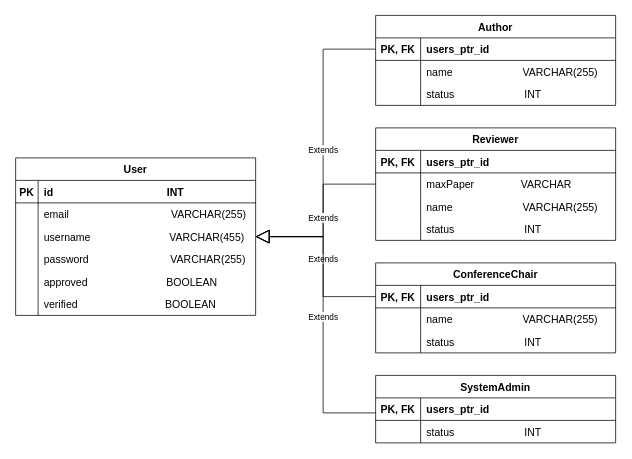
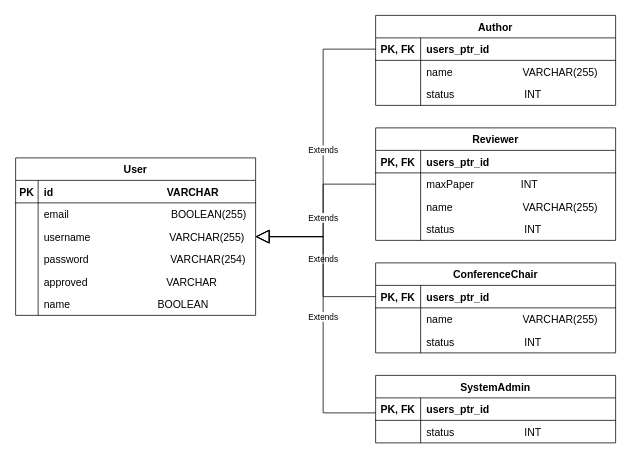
(506, 185) -> (494, 185)
(151, 192) -> (163, 192)
(194, 215) -> (194, 215)
(164, 237) -> (164, 237)
(185, 260) -> (185, 260)
(149, 282) -> (149, 282)
(153, 305) -> (144, 305)
